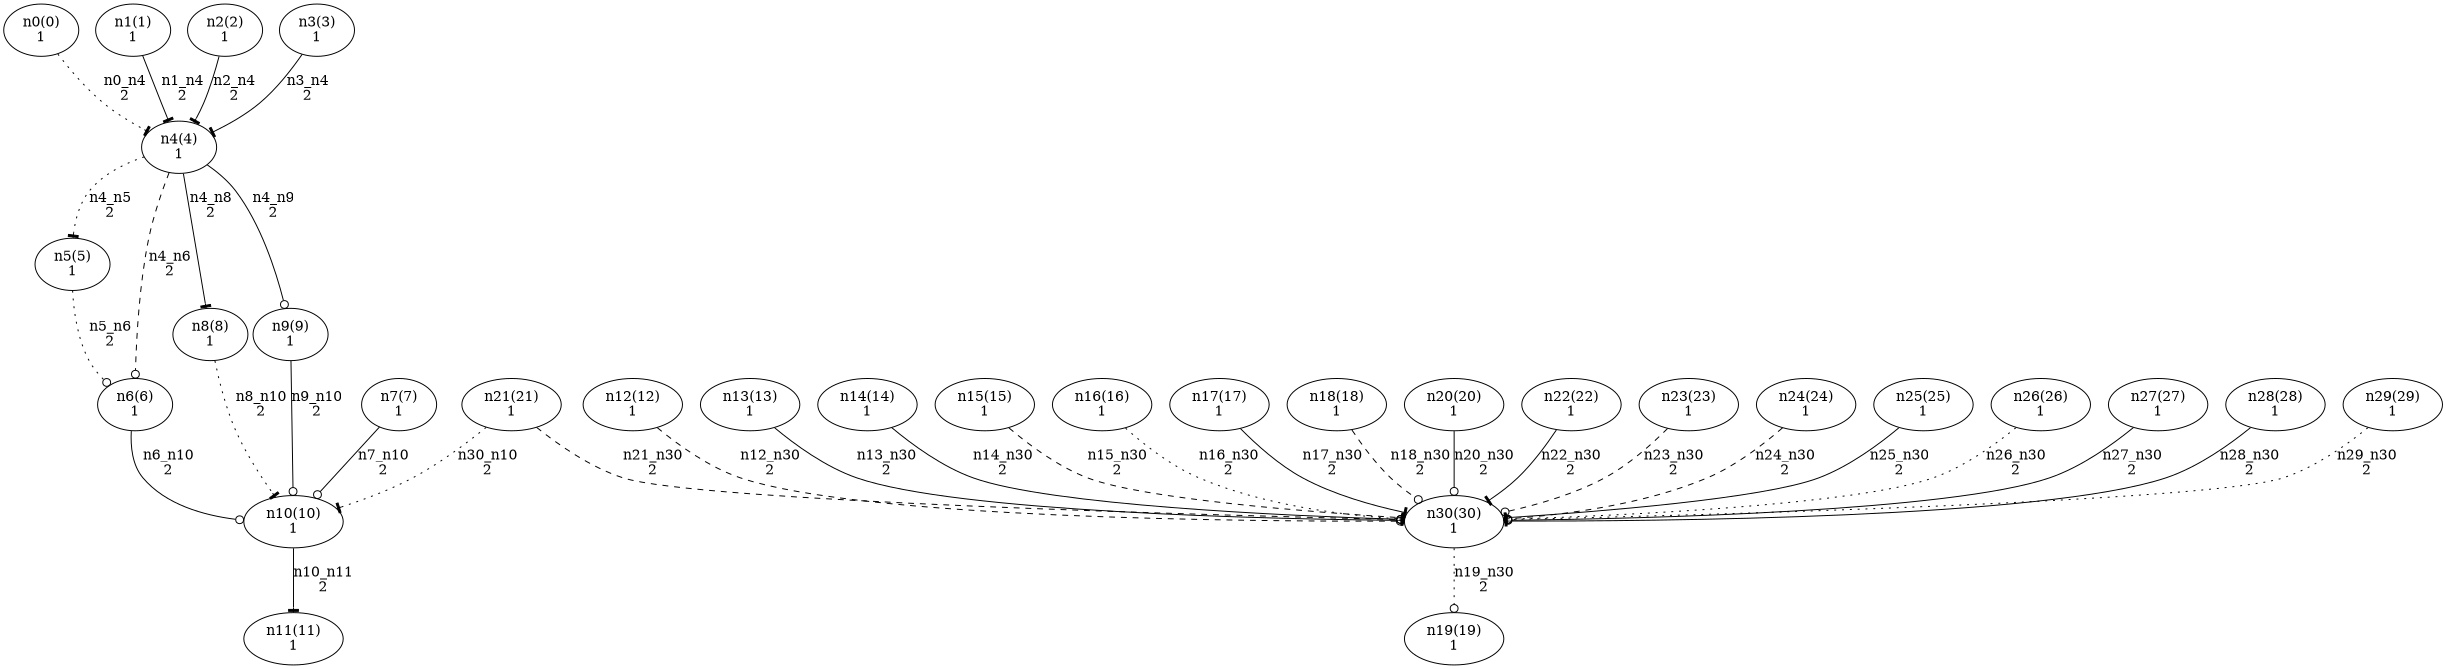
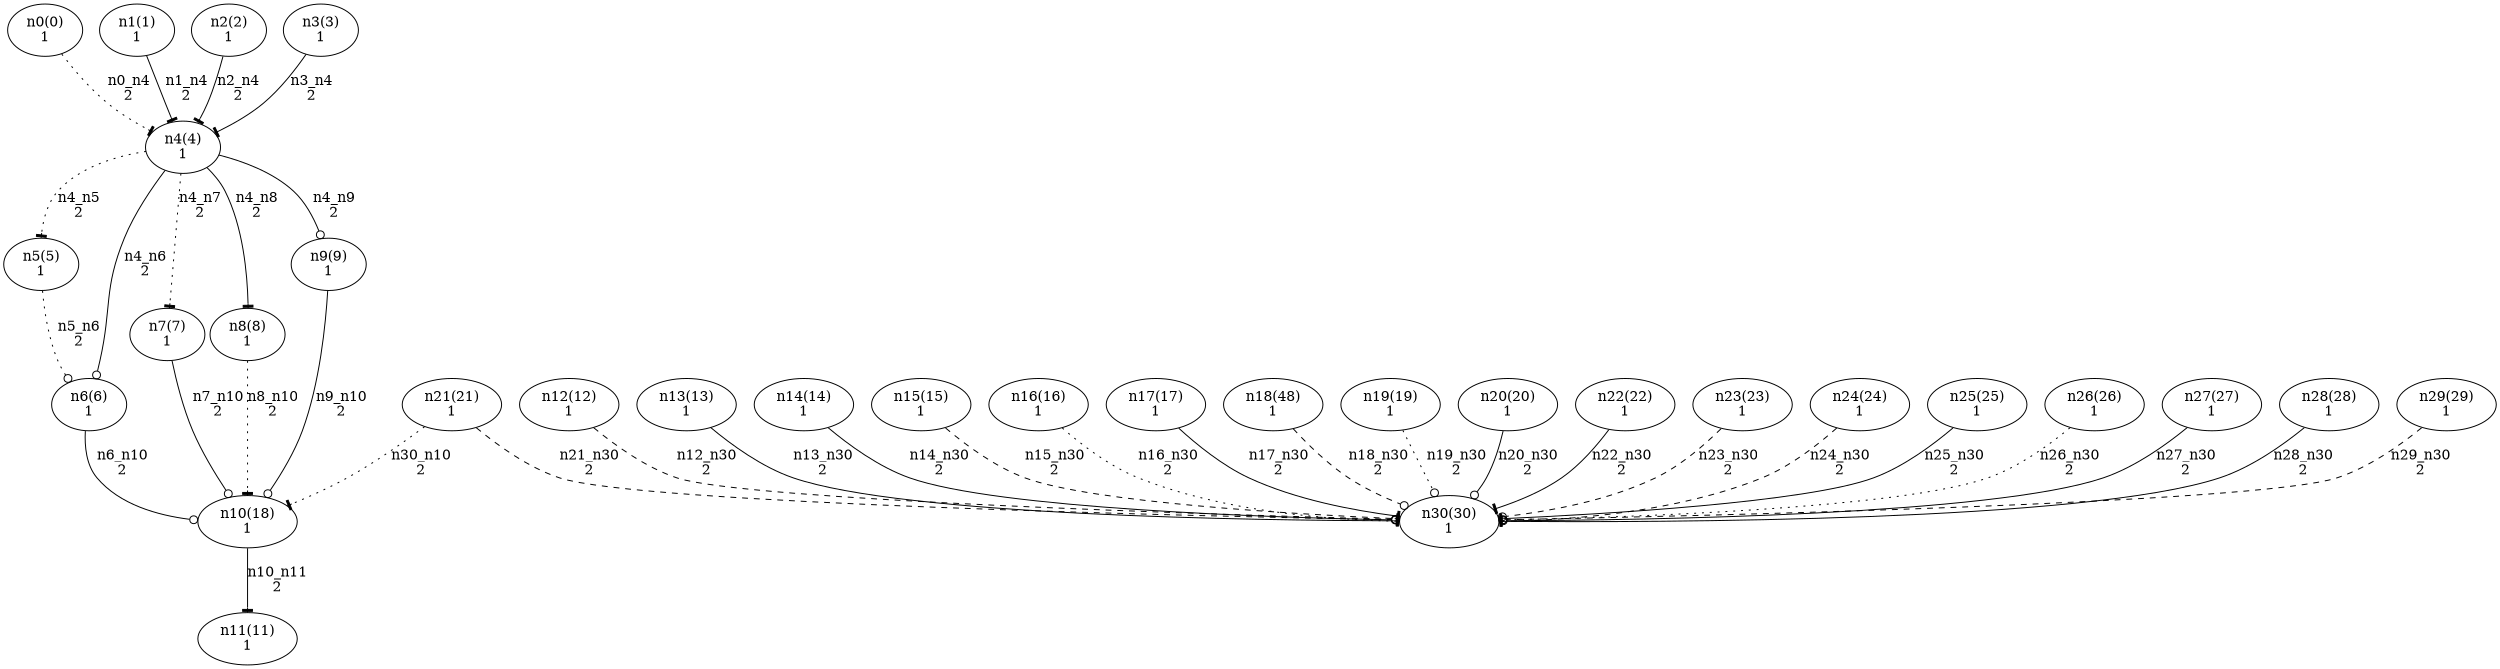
none -> (175, 238)
(143, 270) -> (115, 265)
(1337, 405) -> (1273, 405)
(2122, 496) -> (2181, 496)
(294, 522) -> (248, 522)
(1454, 576) -> (1418, 460)
